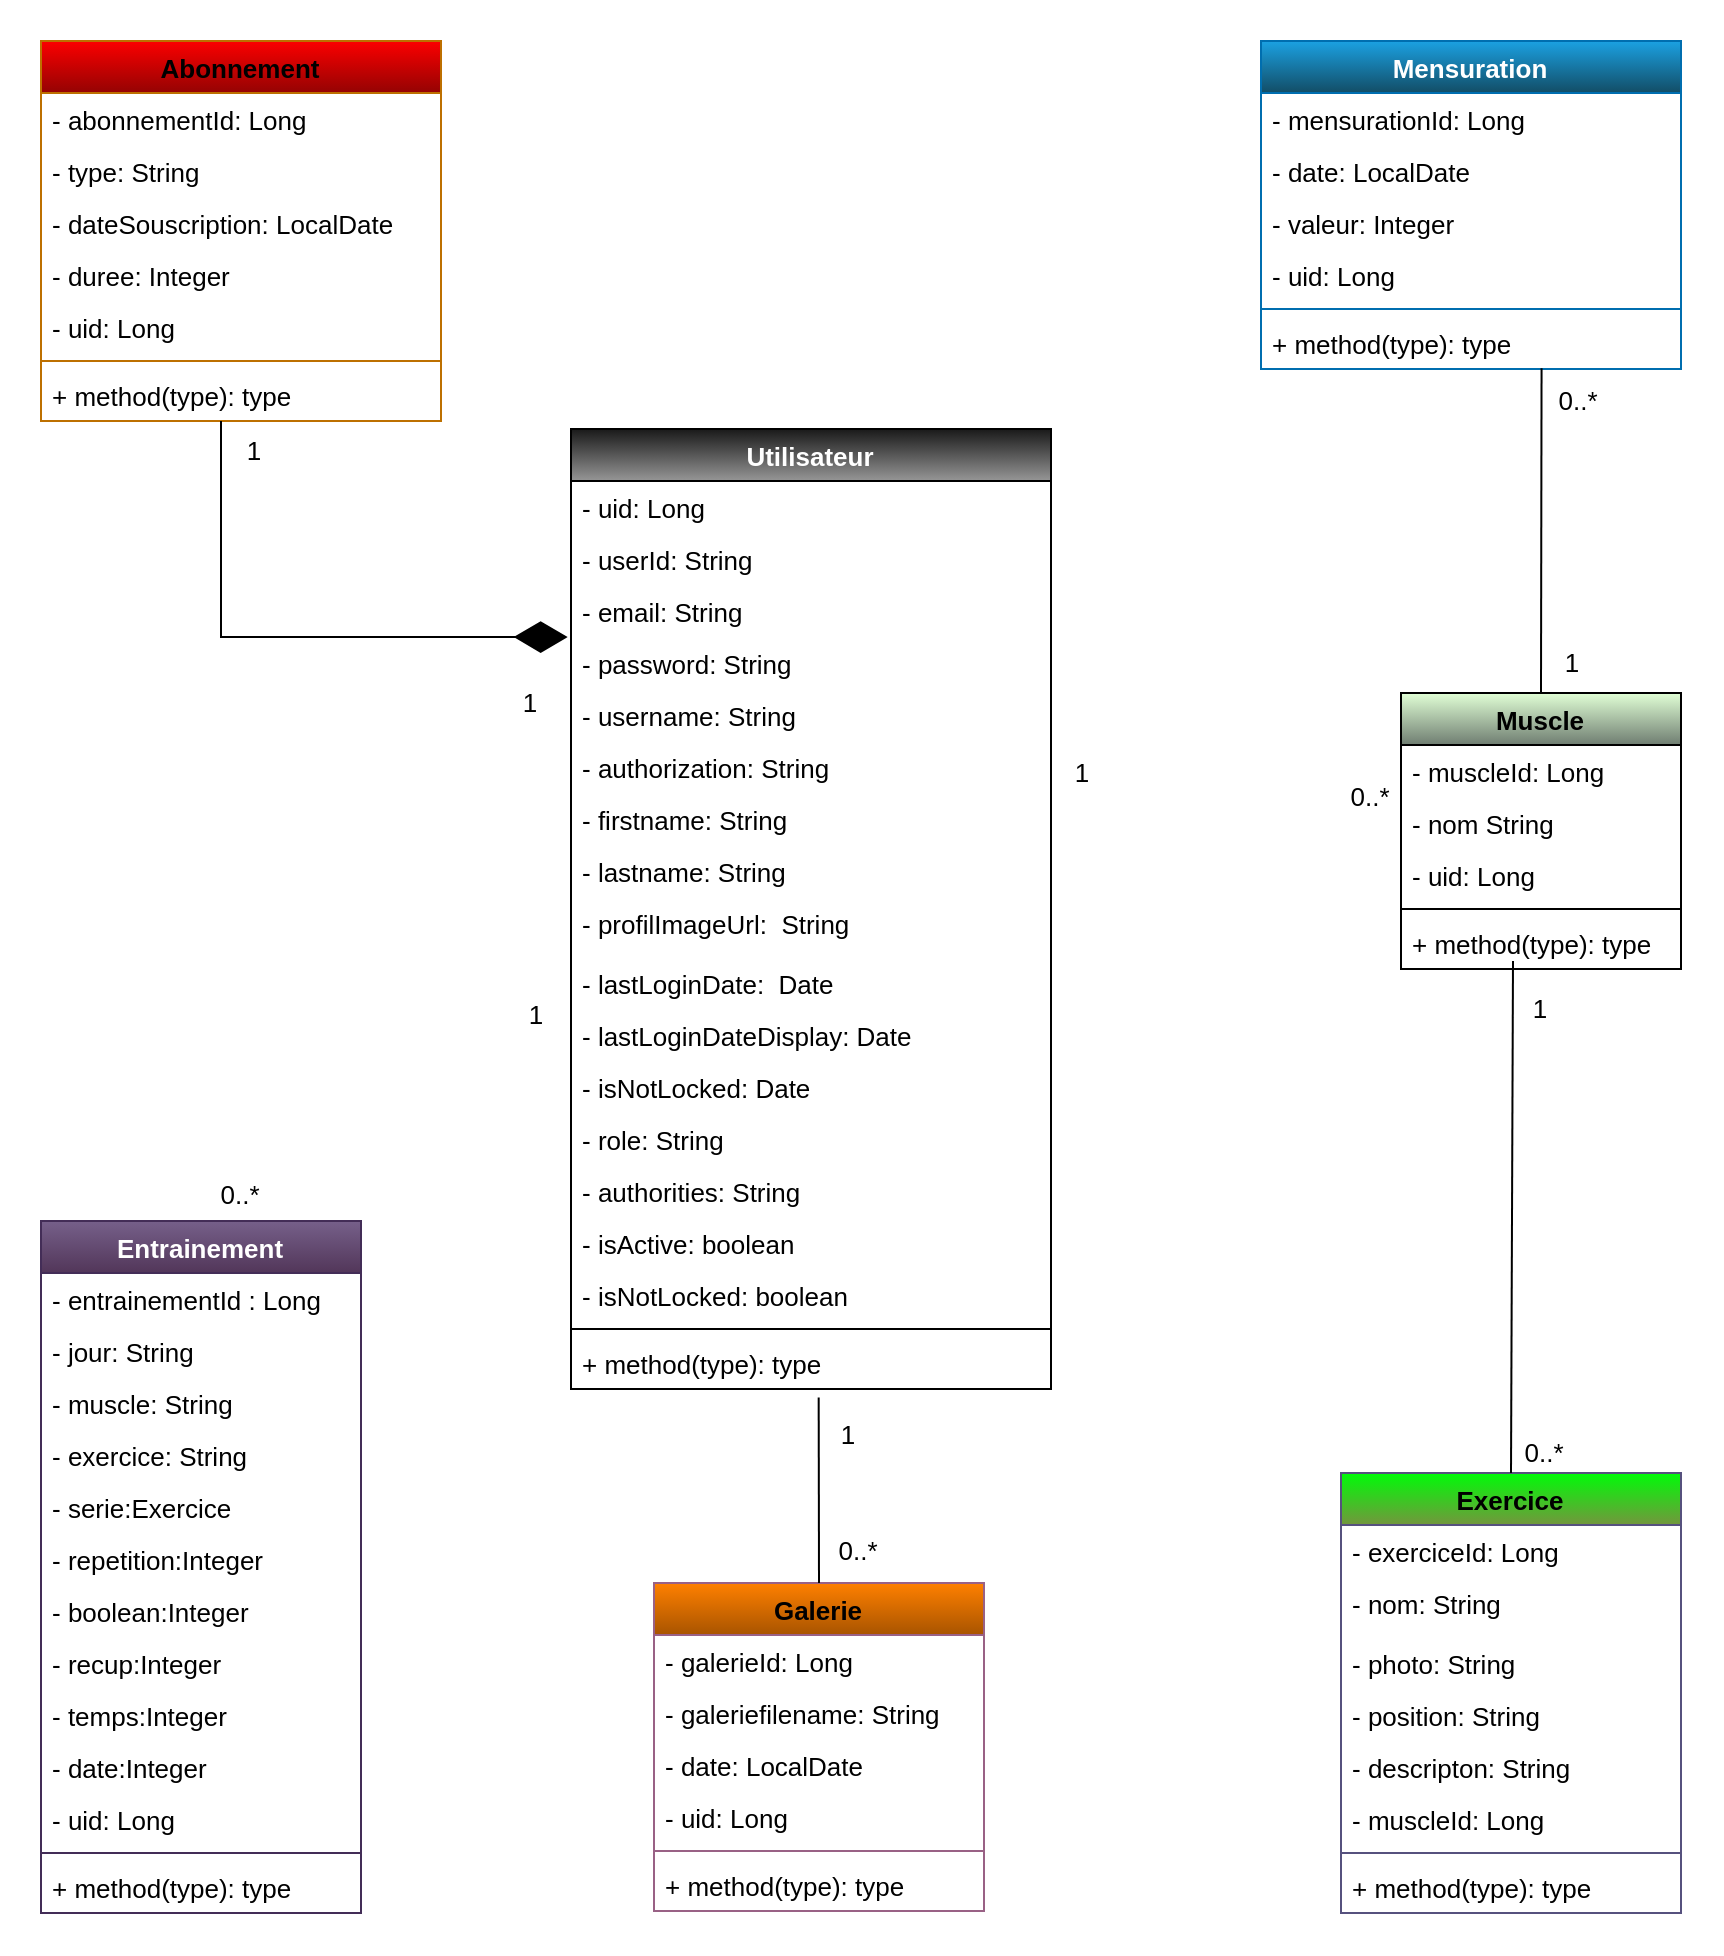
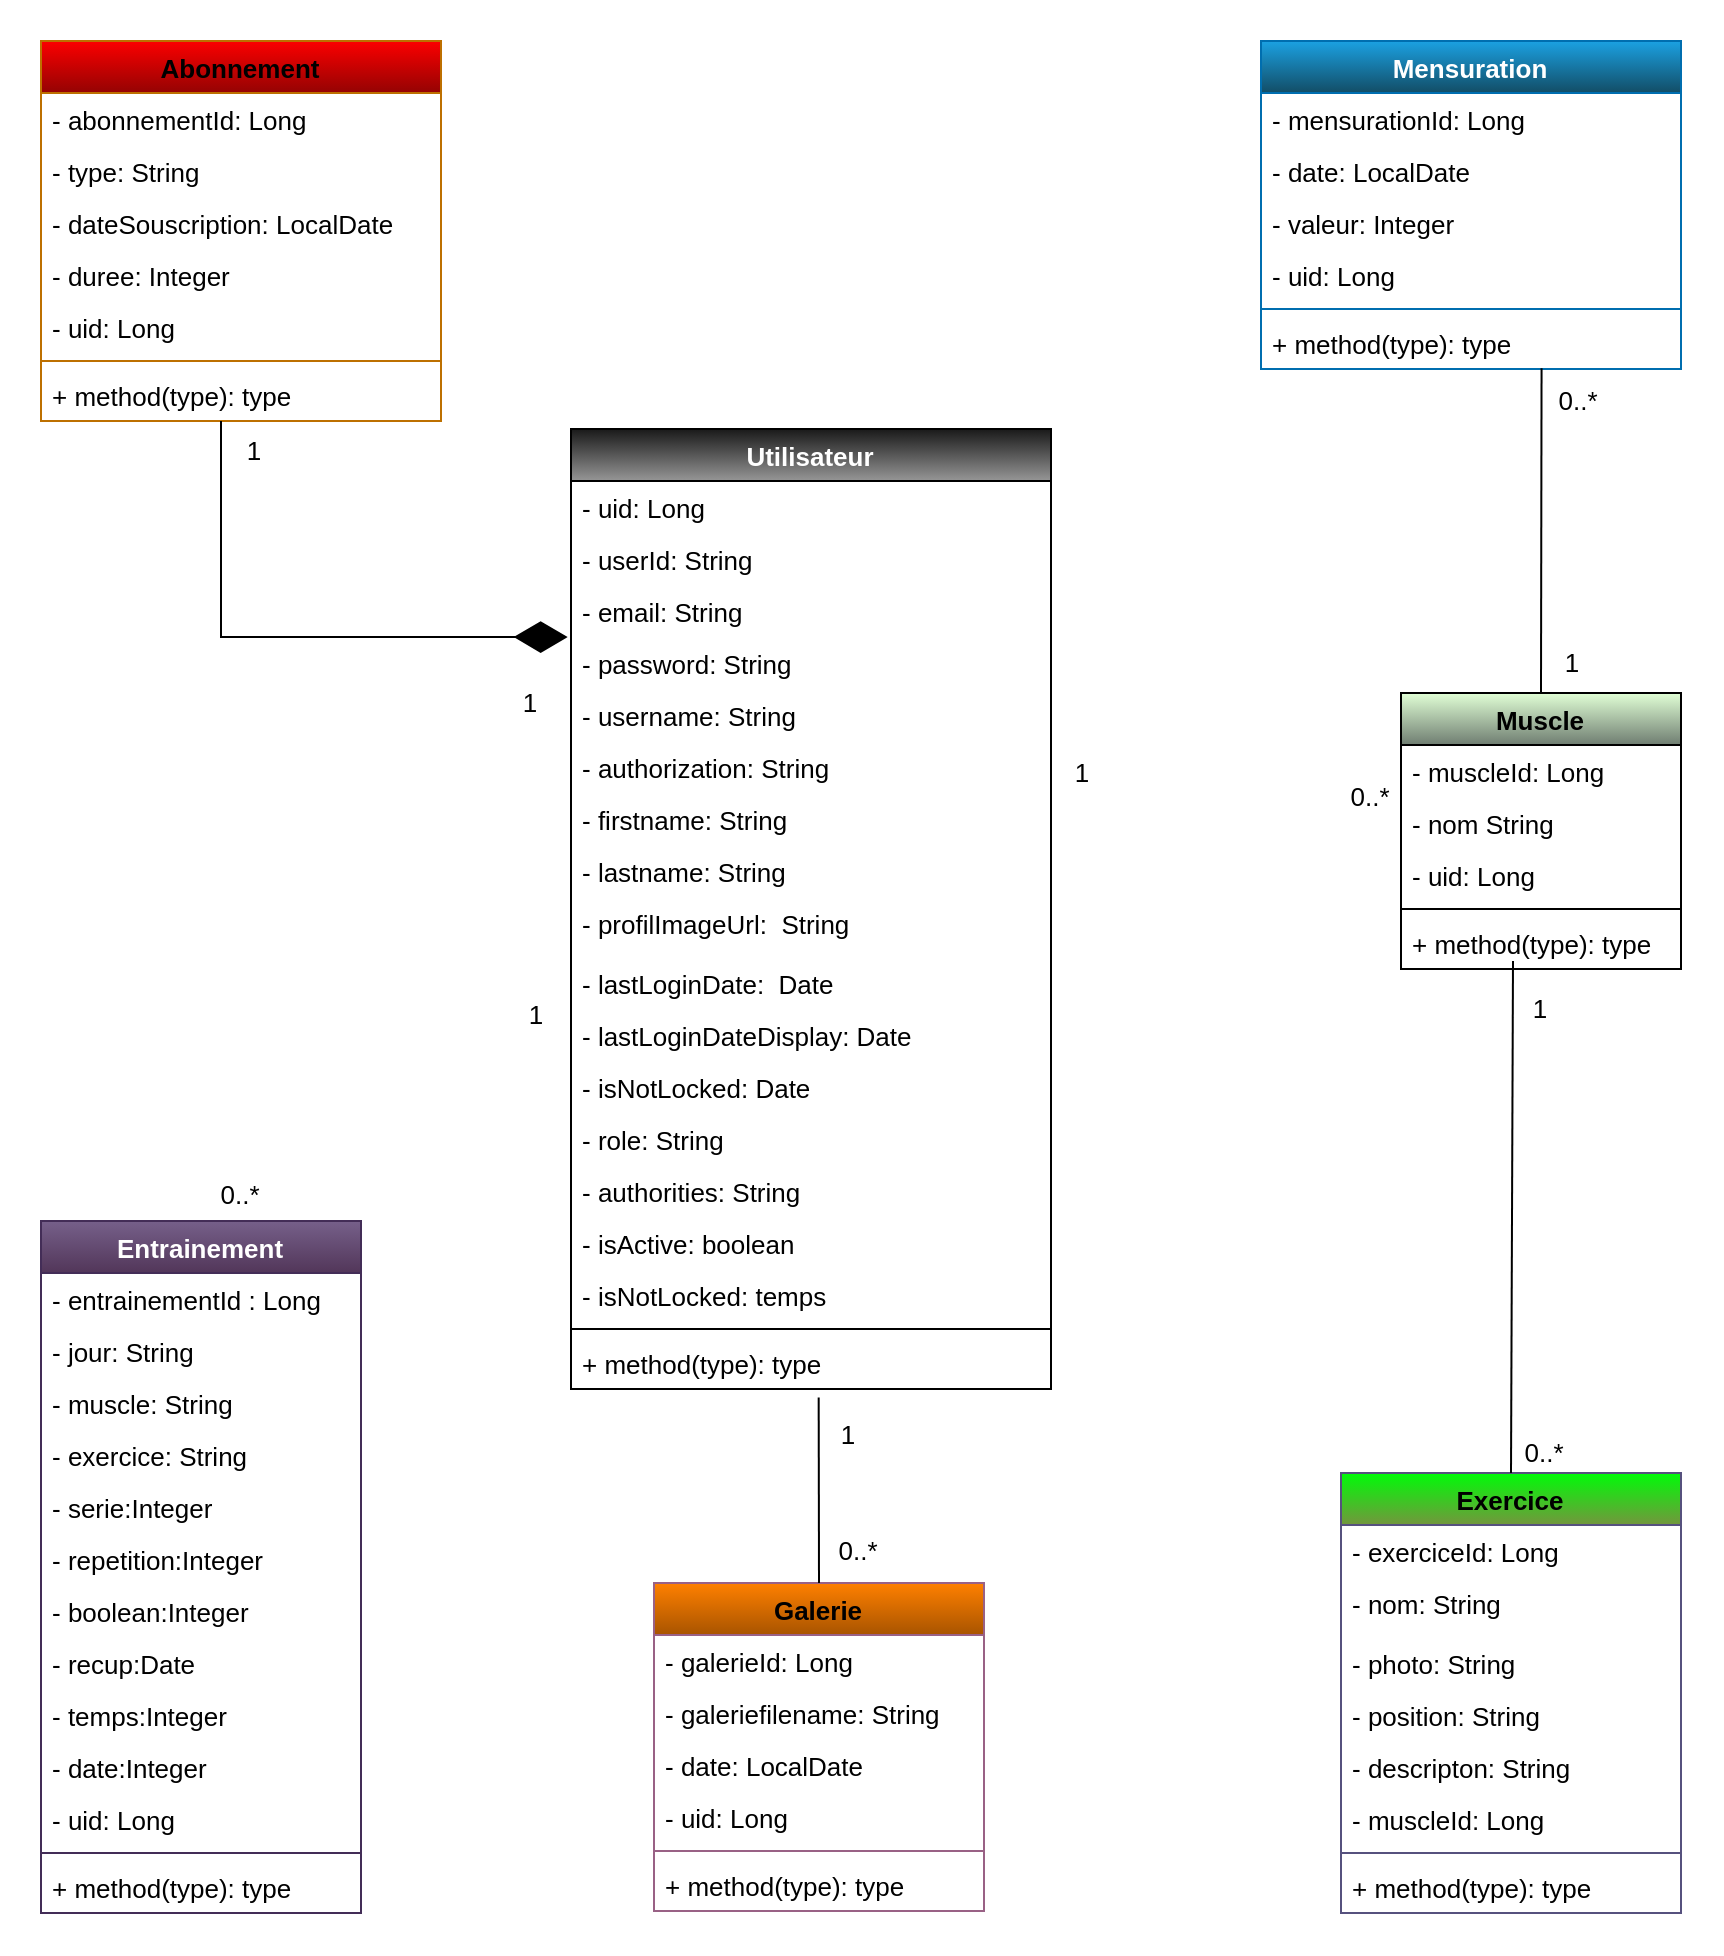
(725, 1297) -> (714, 1297)
(155, 1509) -> (151, 1509)
(154, 1665) -> (133, 1665)
